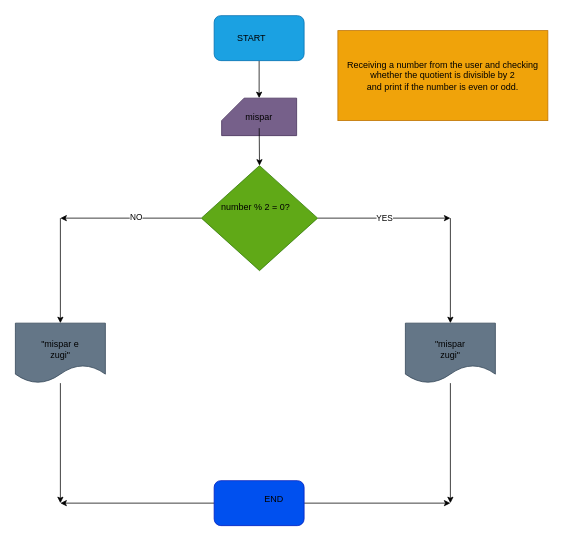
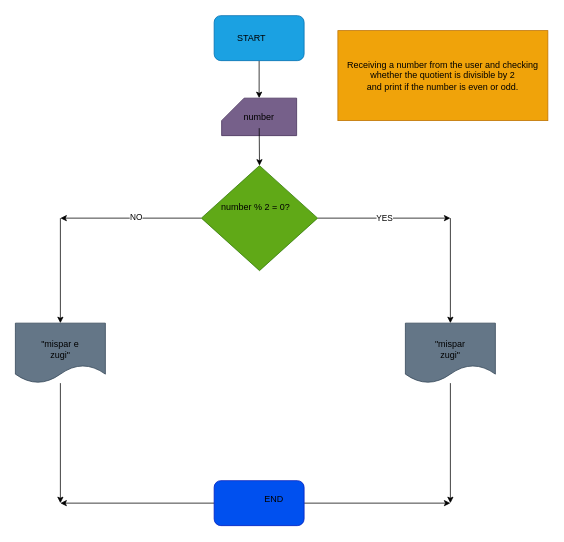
(259, 117) -> (259, 117)
